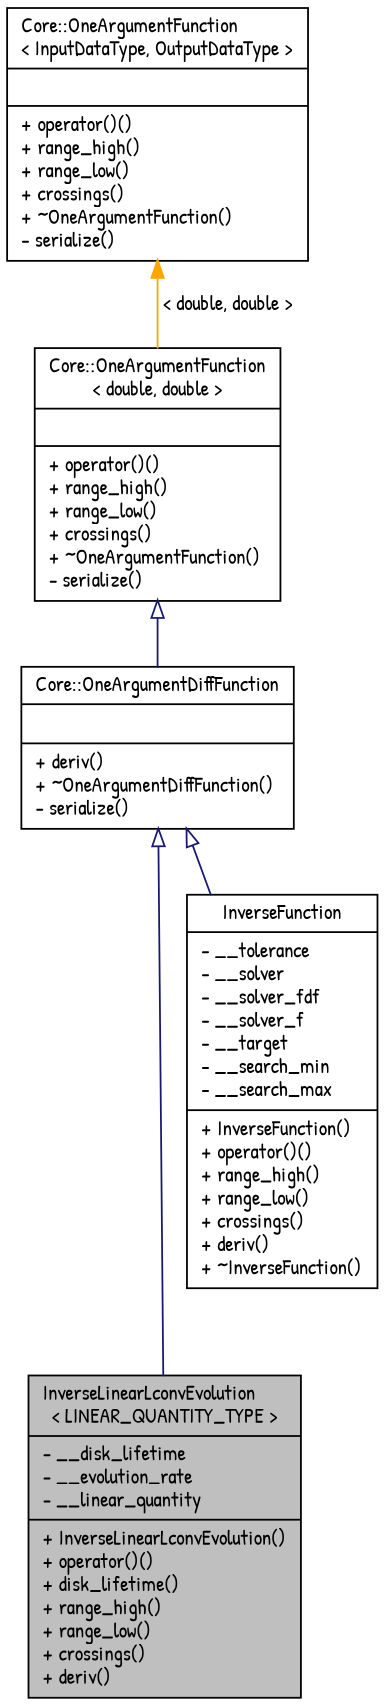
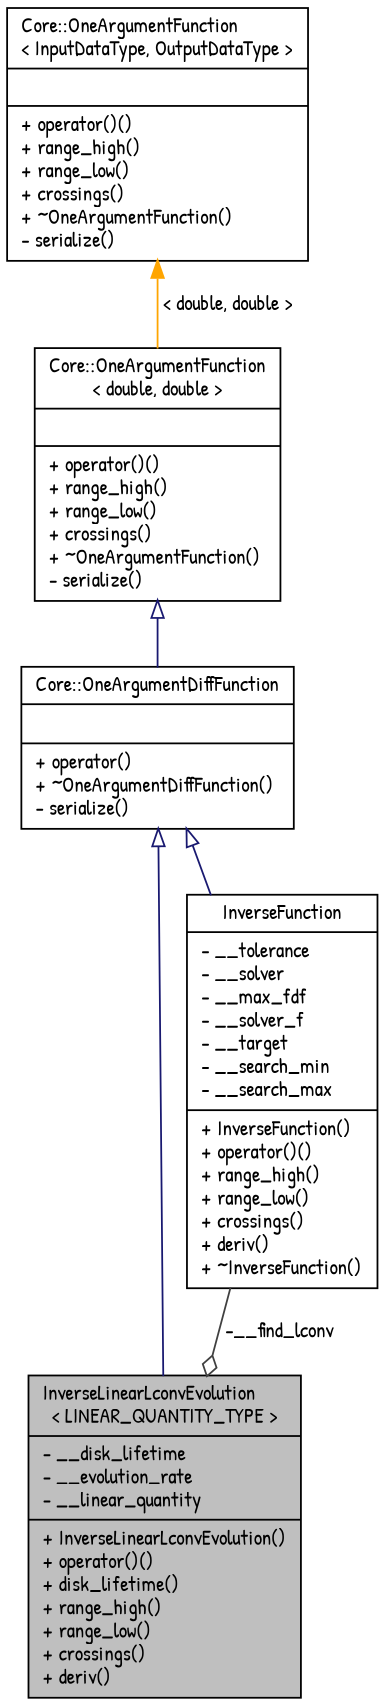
(70, 762) -> (85, 762)
(261, 997) -> (255, 997)
none -> (222, 1321)
